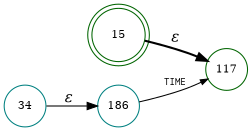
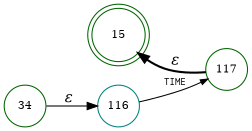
(171, 48) -> (175, 71)
(25, 106) -> (25, 106)
(119, 106) -> (119, 106)
